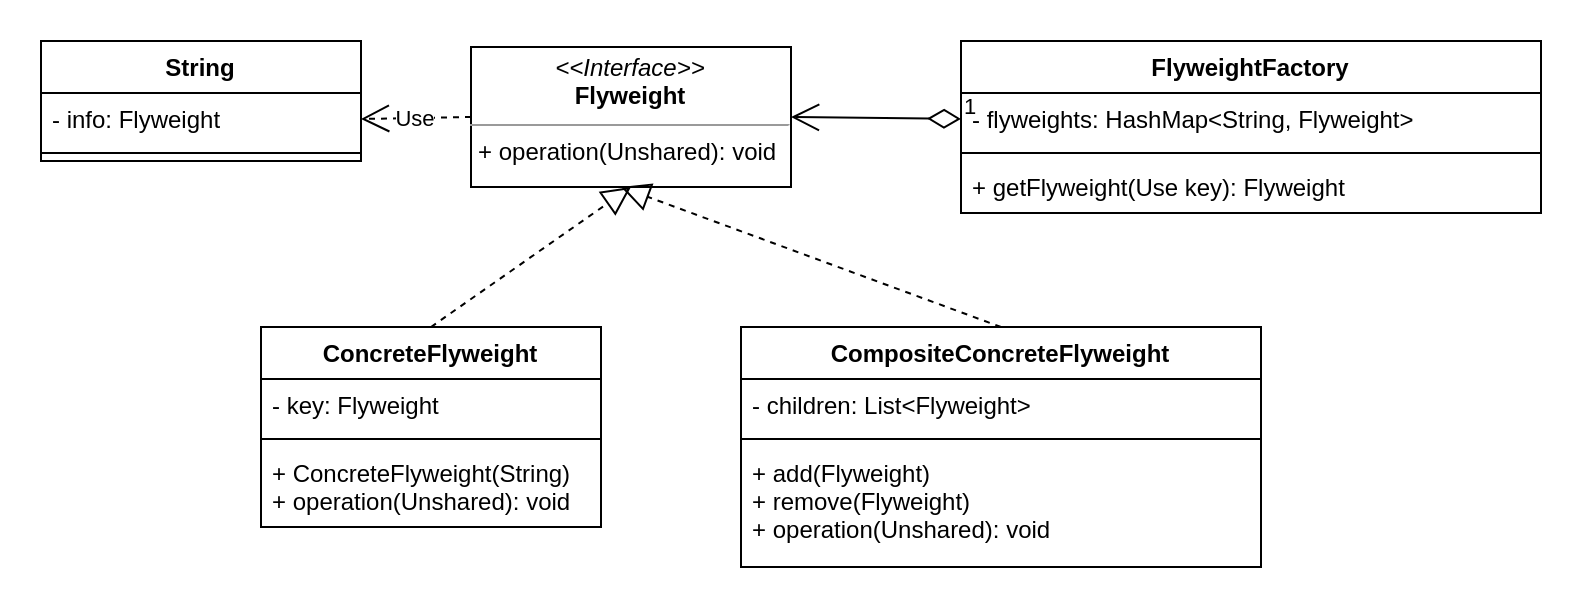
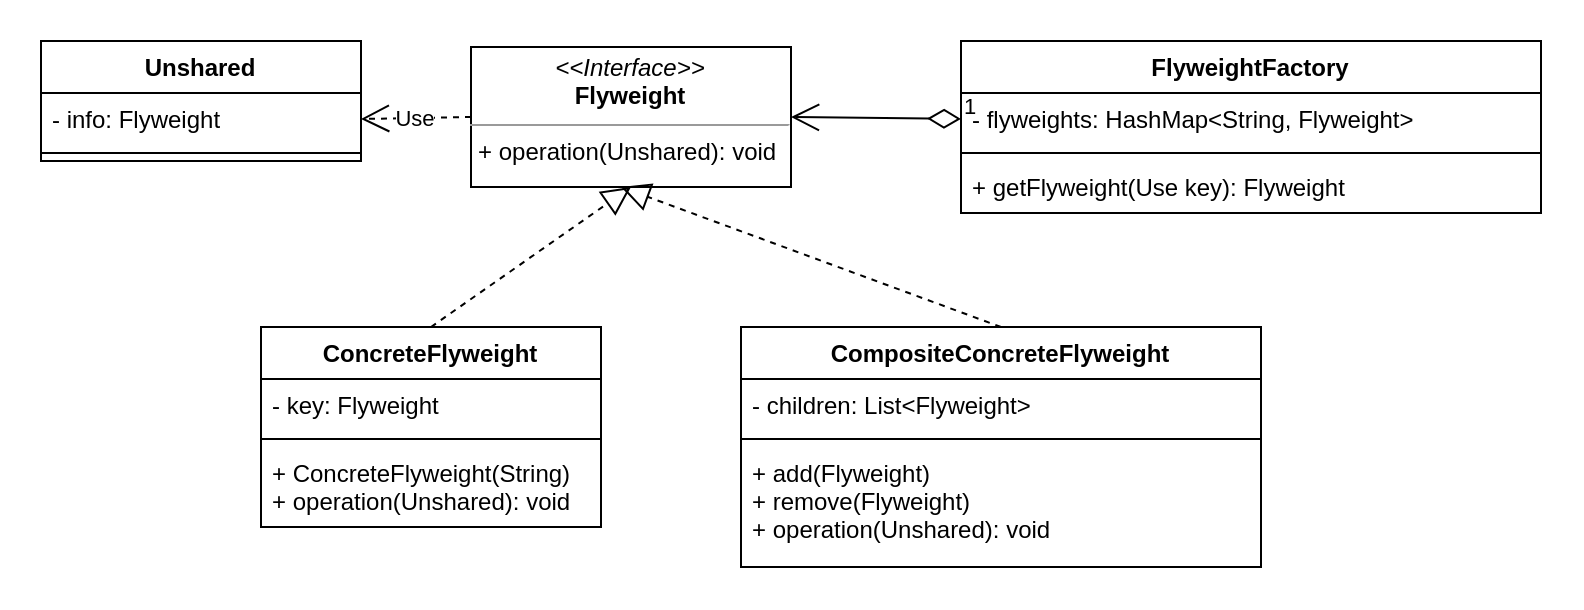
(200, 68) -> (200, 68)
